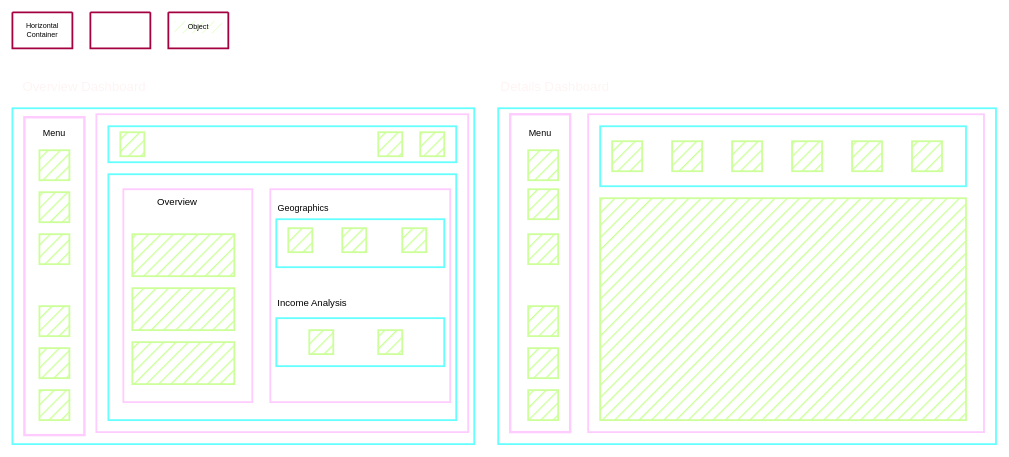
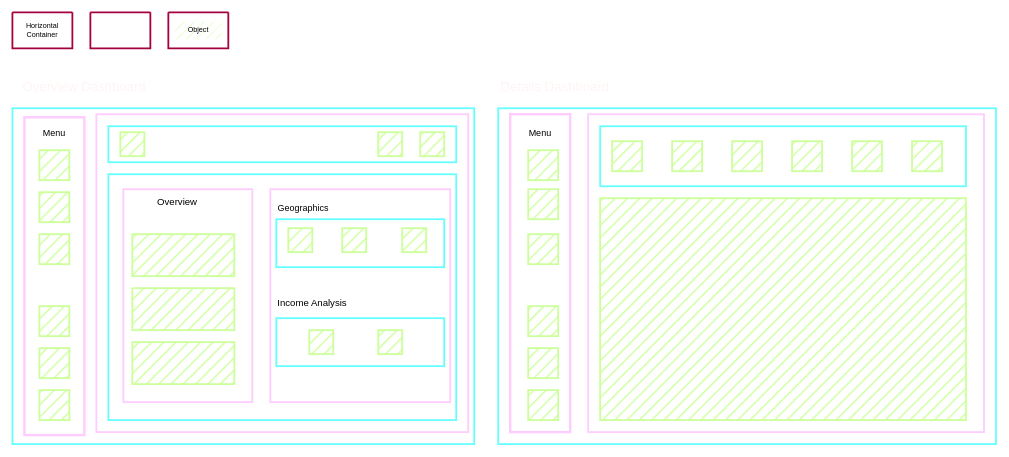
(198, 27) -> (198, 30)
